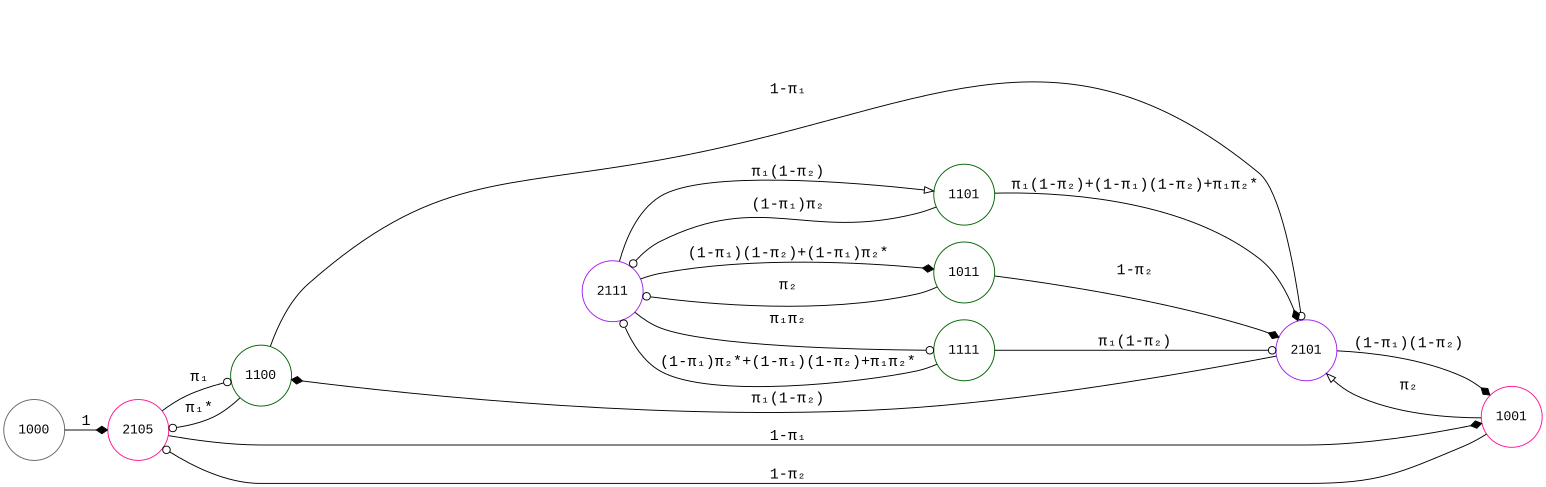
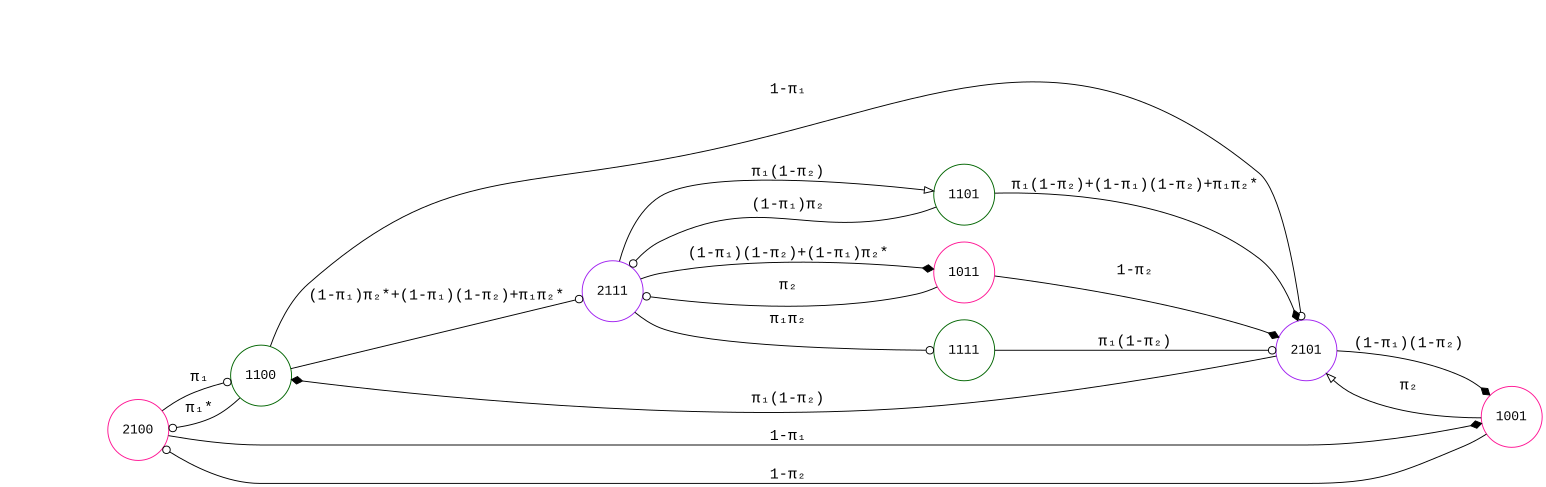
(964, 272) -> (964, 272)
(770, 386) -> (433, 334)
(34, 430) -> none
(138, 430) -> (138, 430)
